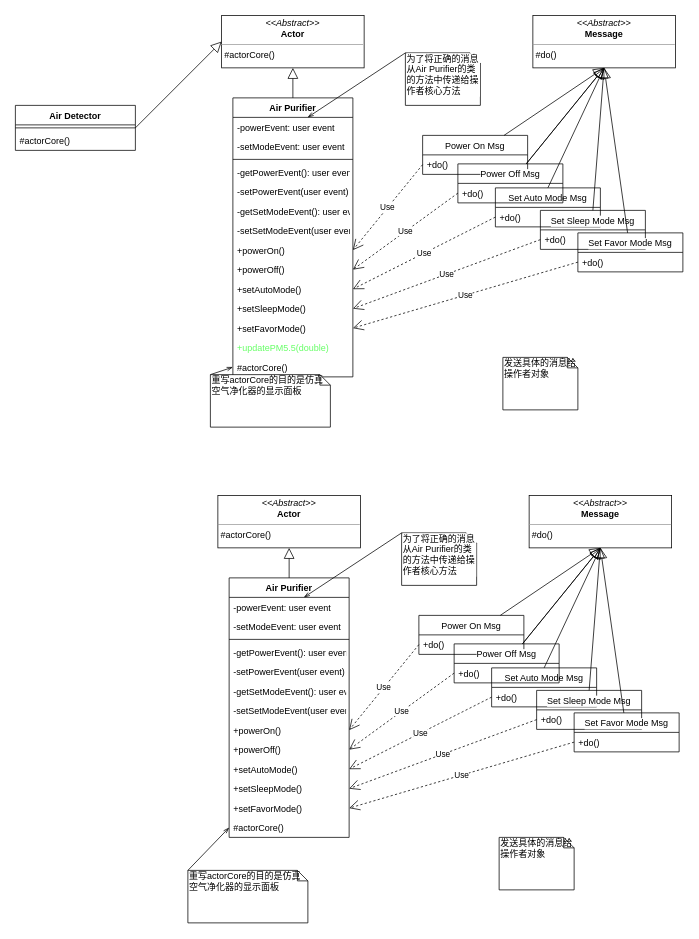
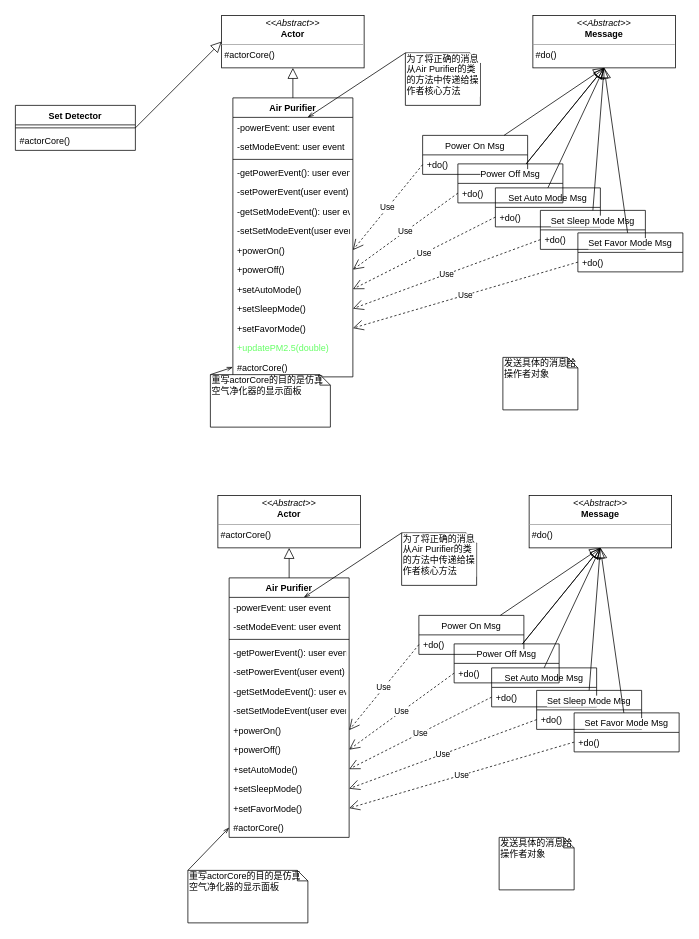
(75, 116) -> (75, 116)
(285, 348) -> (285, 348)
